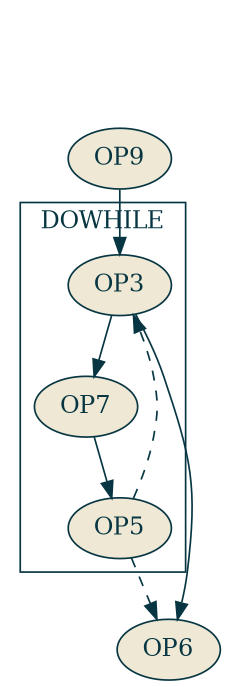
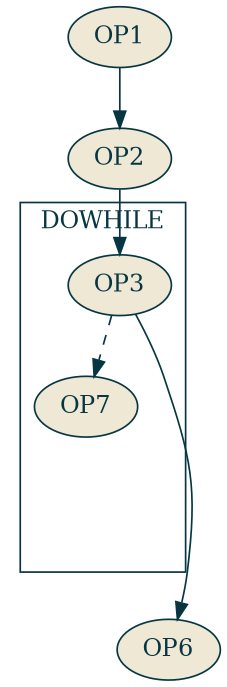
none -> (120, 37)
(120, 159) -> (120, 159)
(105, 338) -> (105, 338)
(120, 528) -> none
